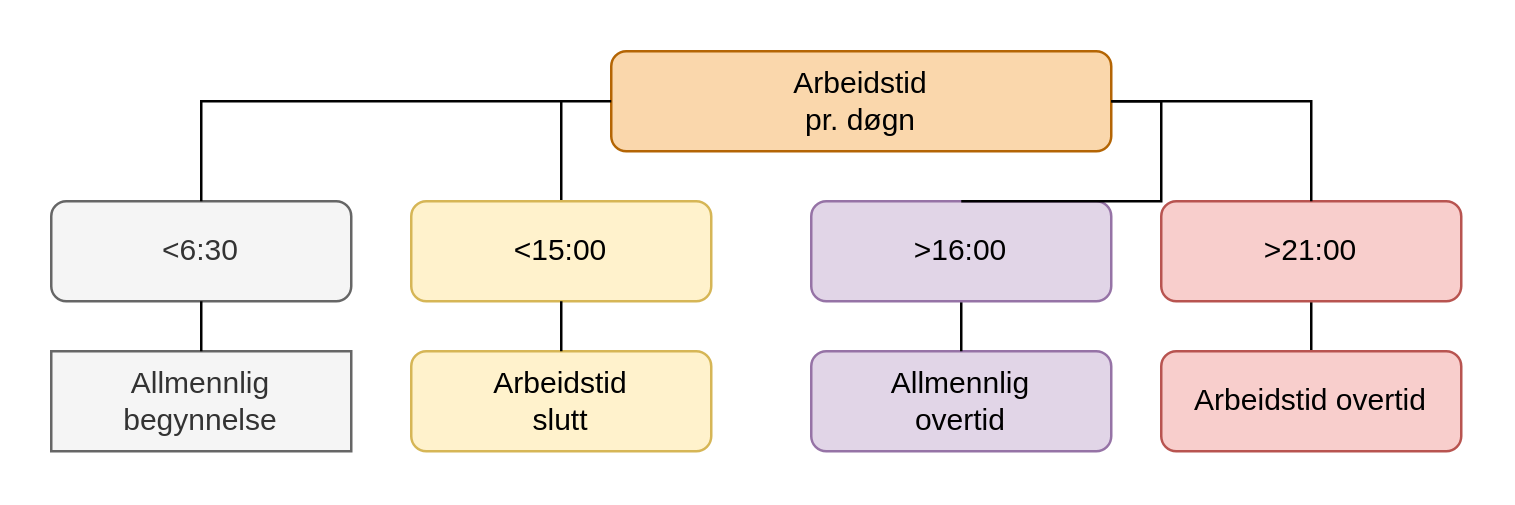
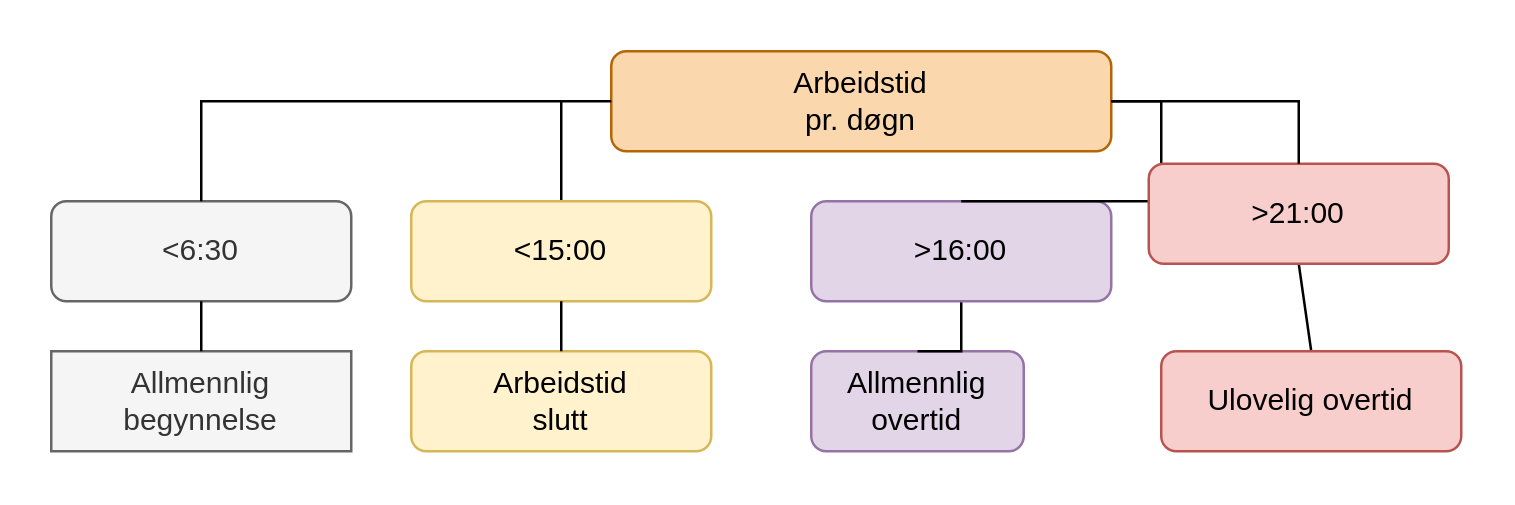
(1311, 251) -> (1299, 214)
(961, 401) -> (918, 401)
(1311, 401) -> (1311, 401)
